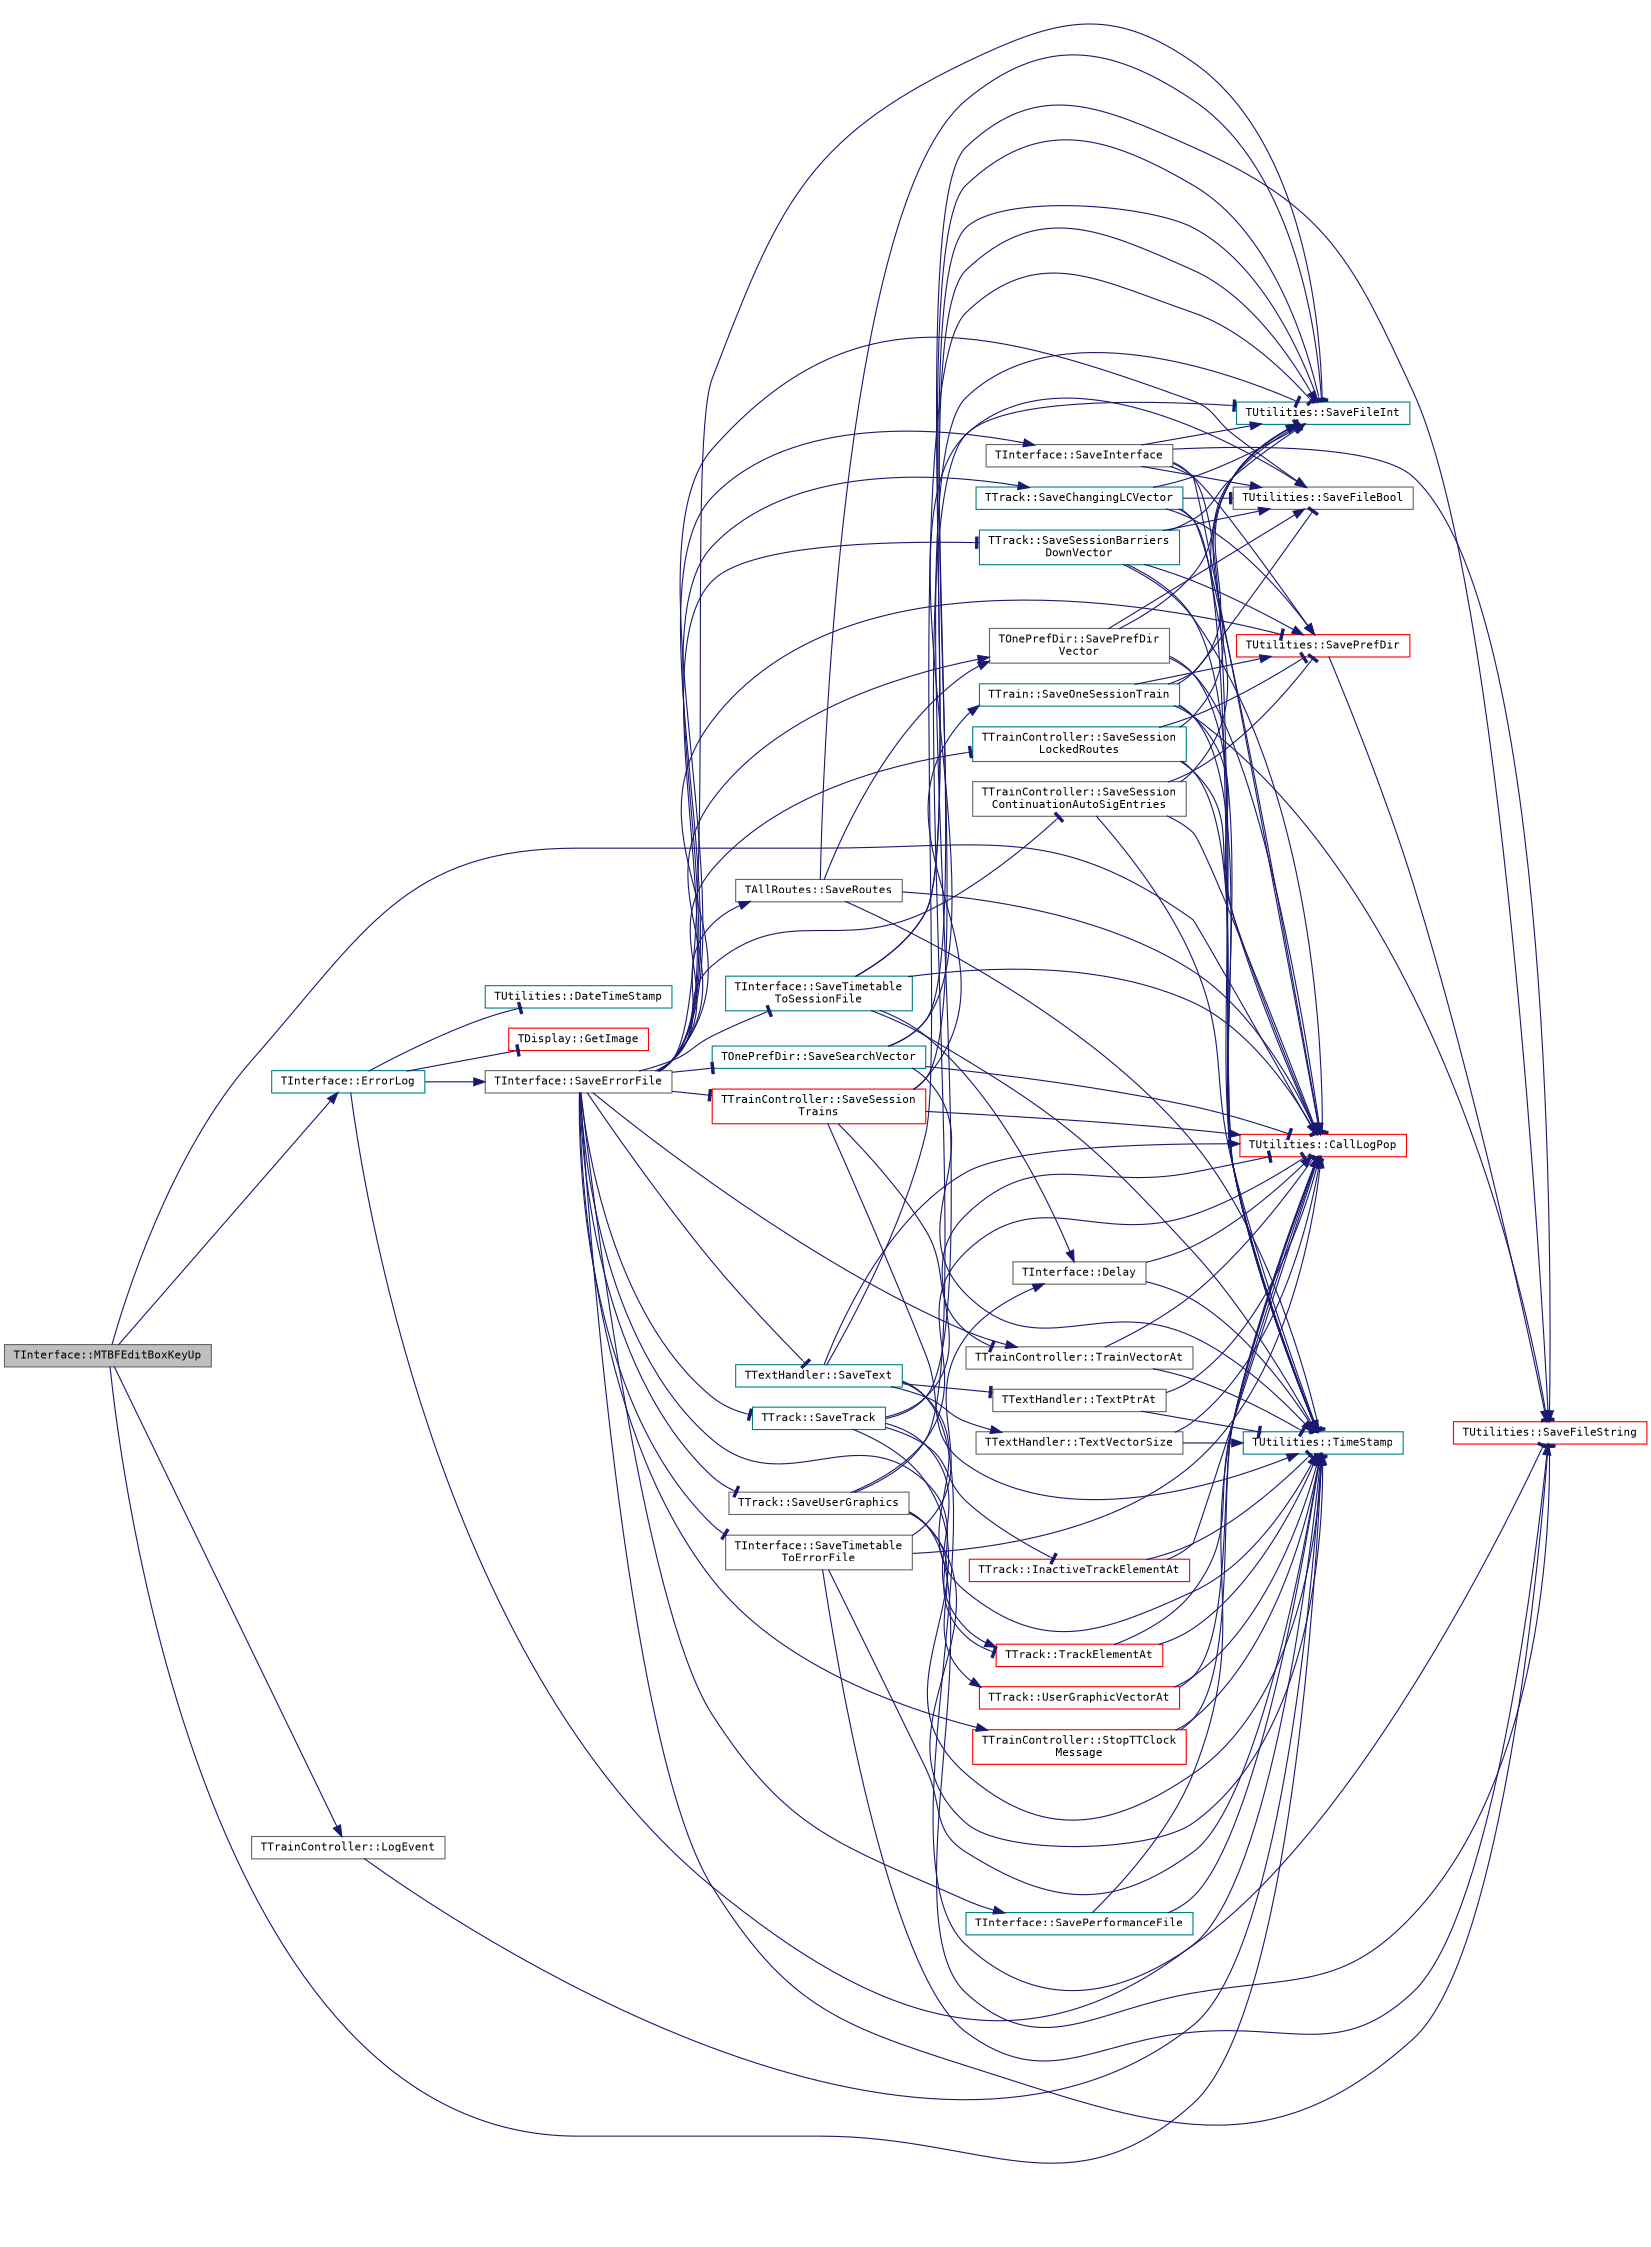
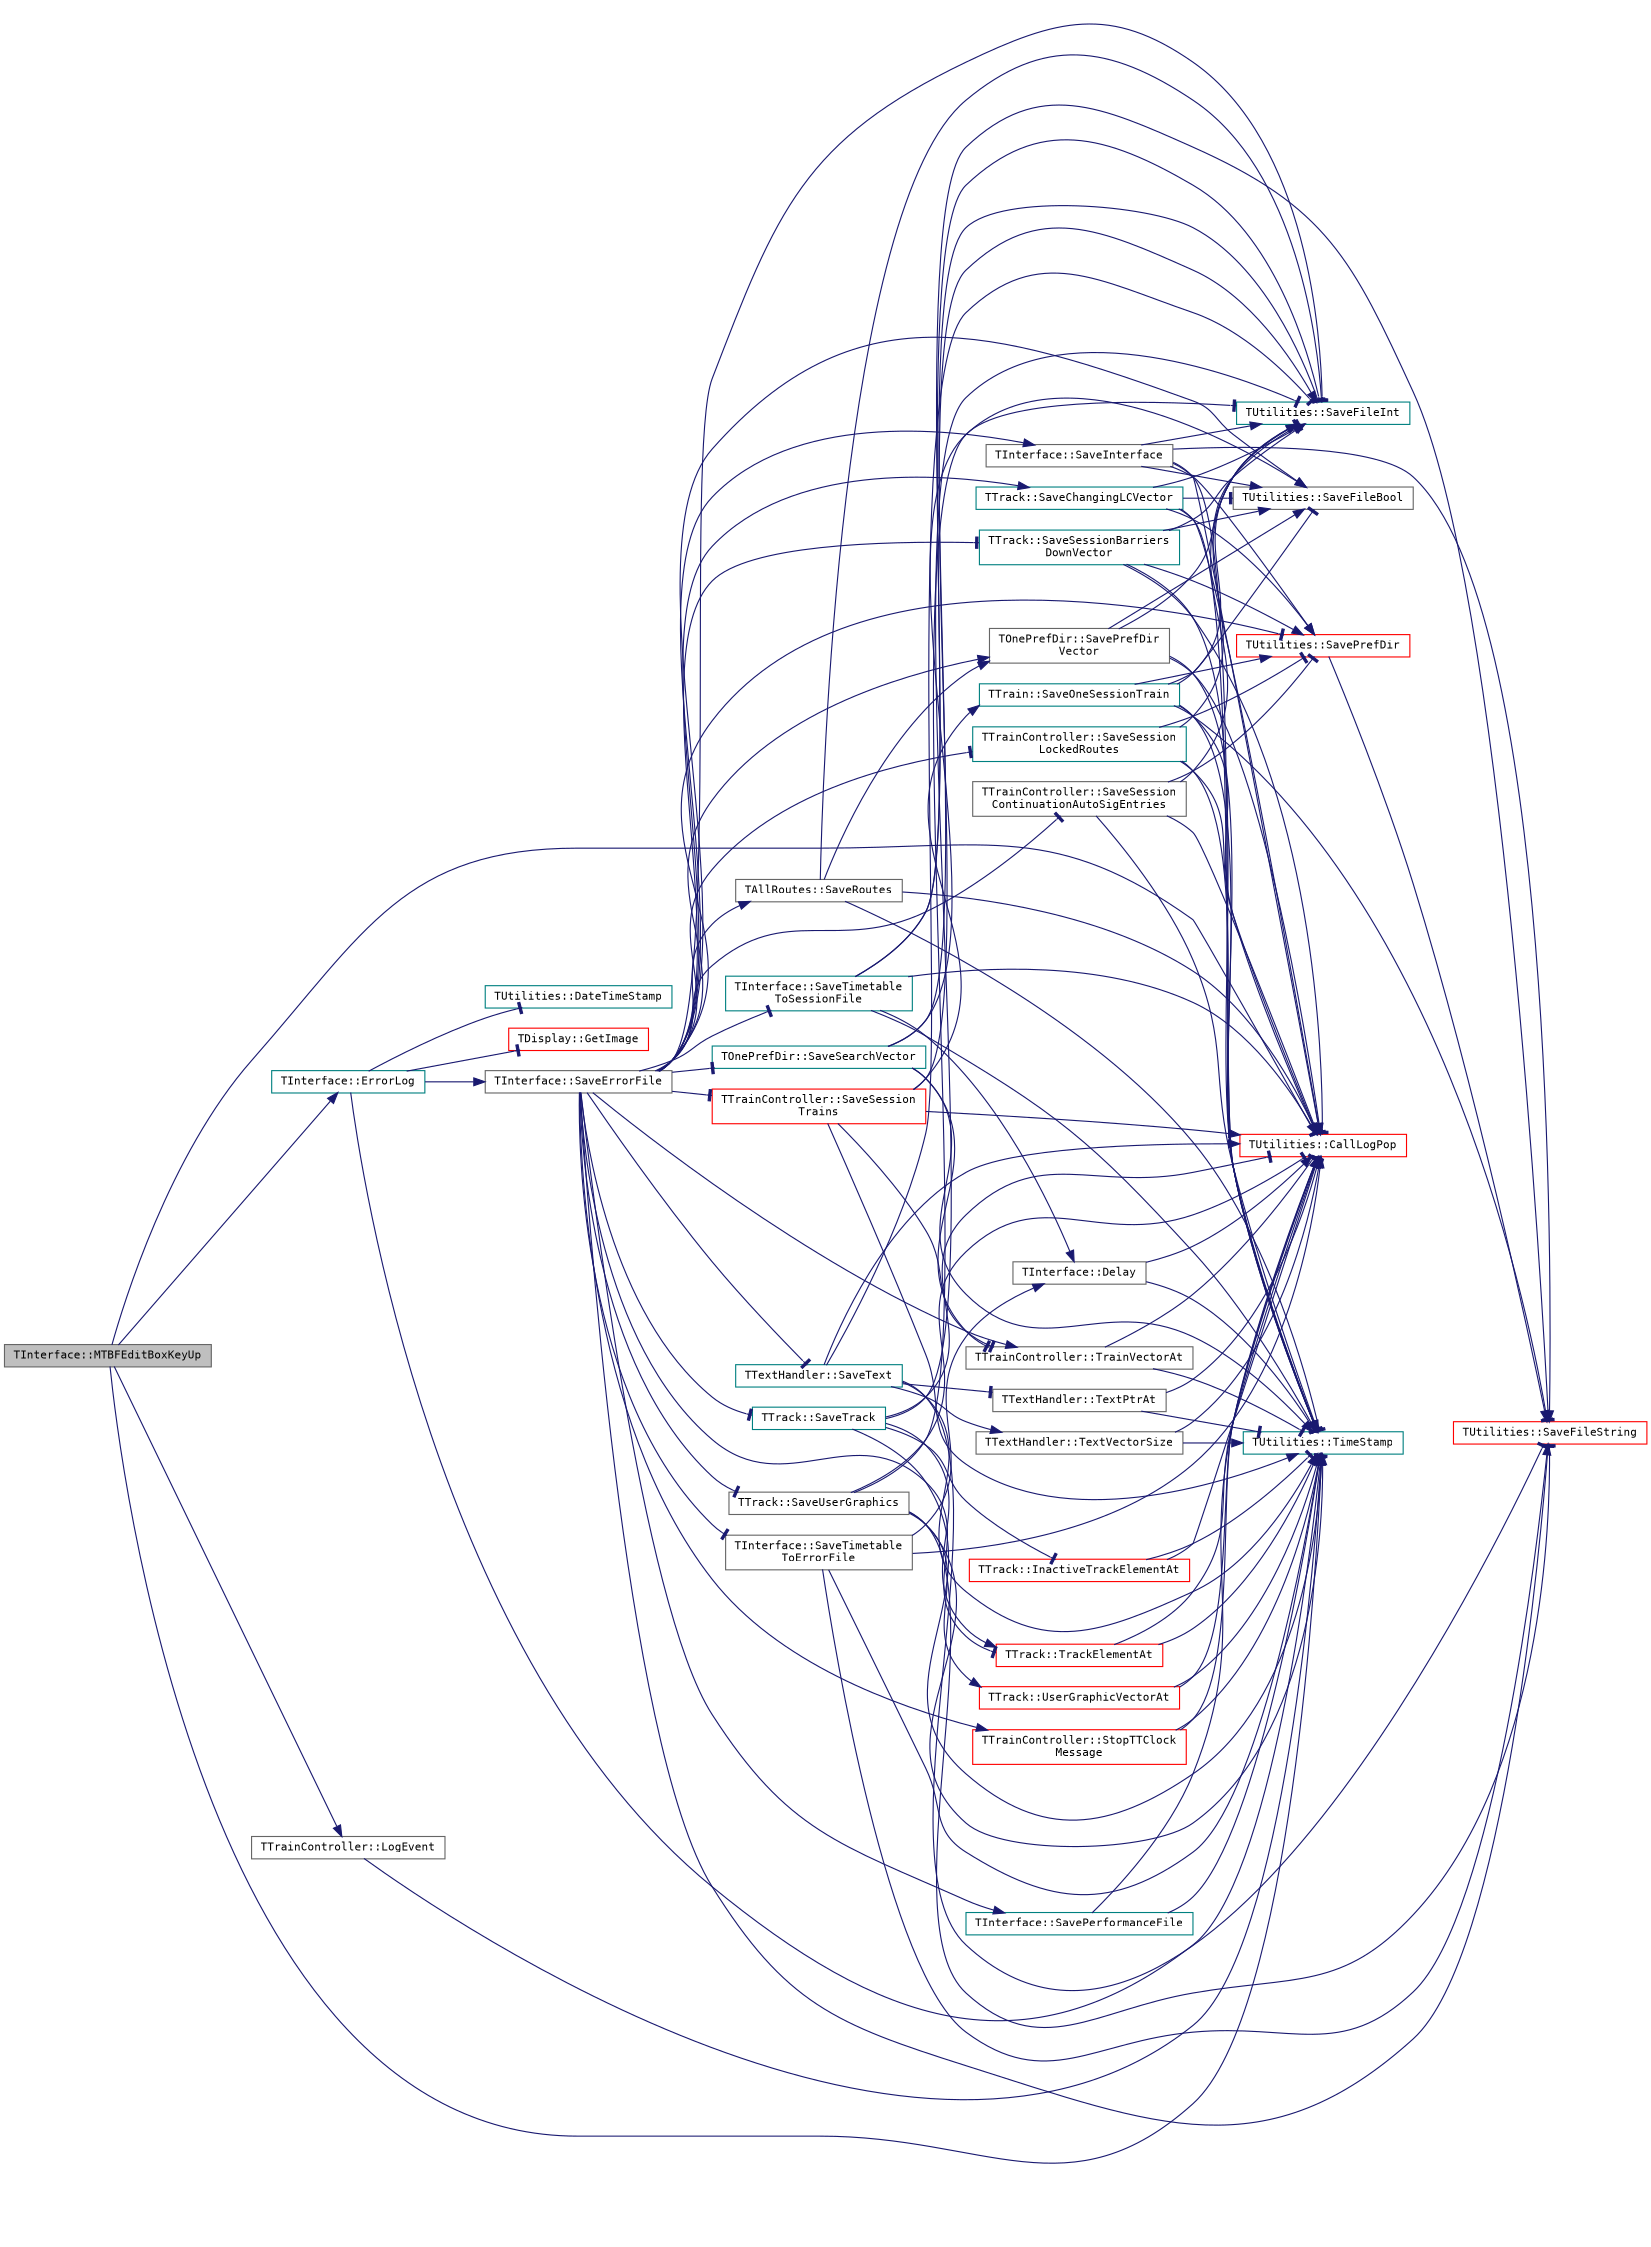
(1108, 1091) -> (946, 1207)
